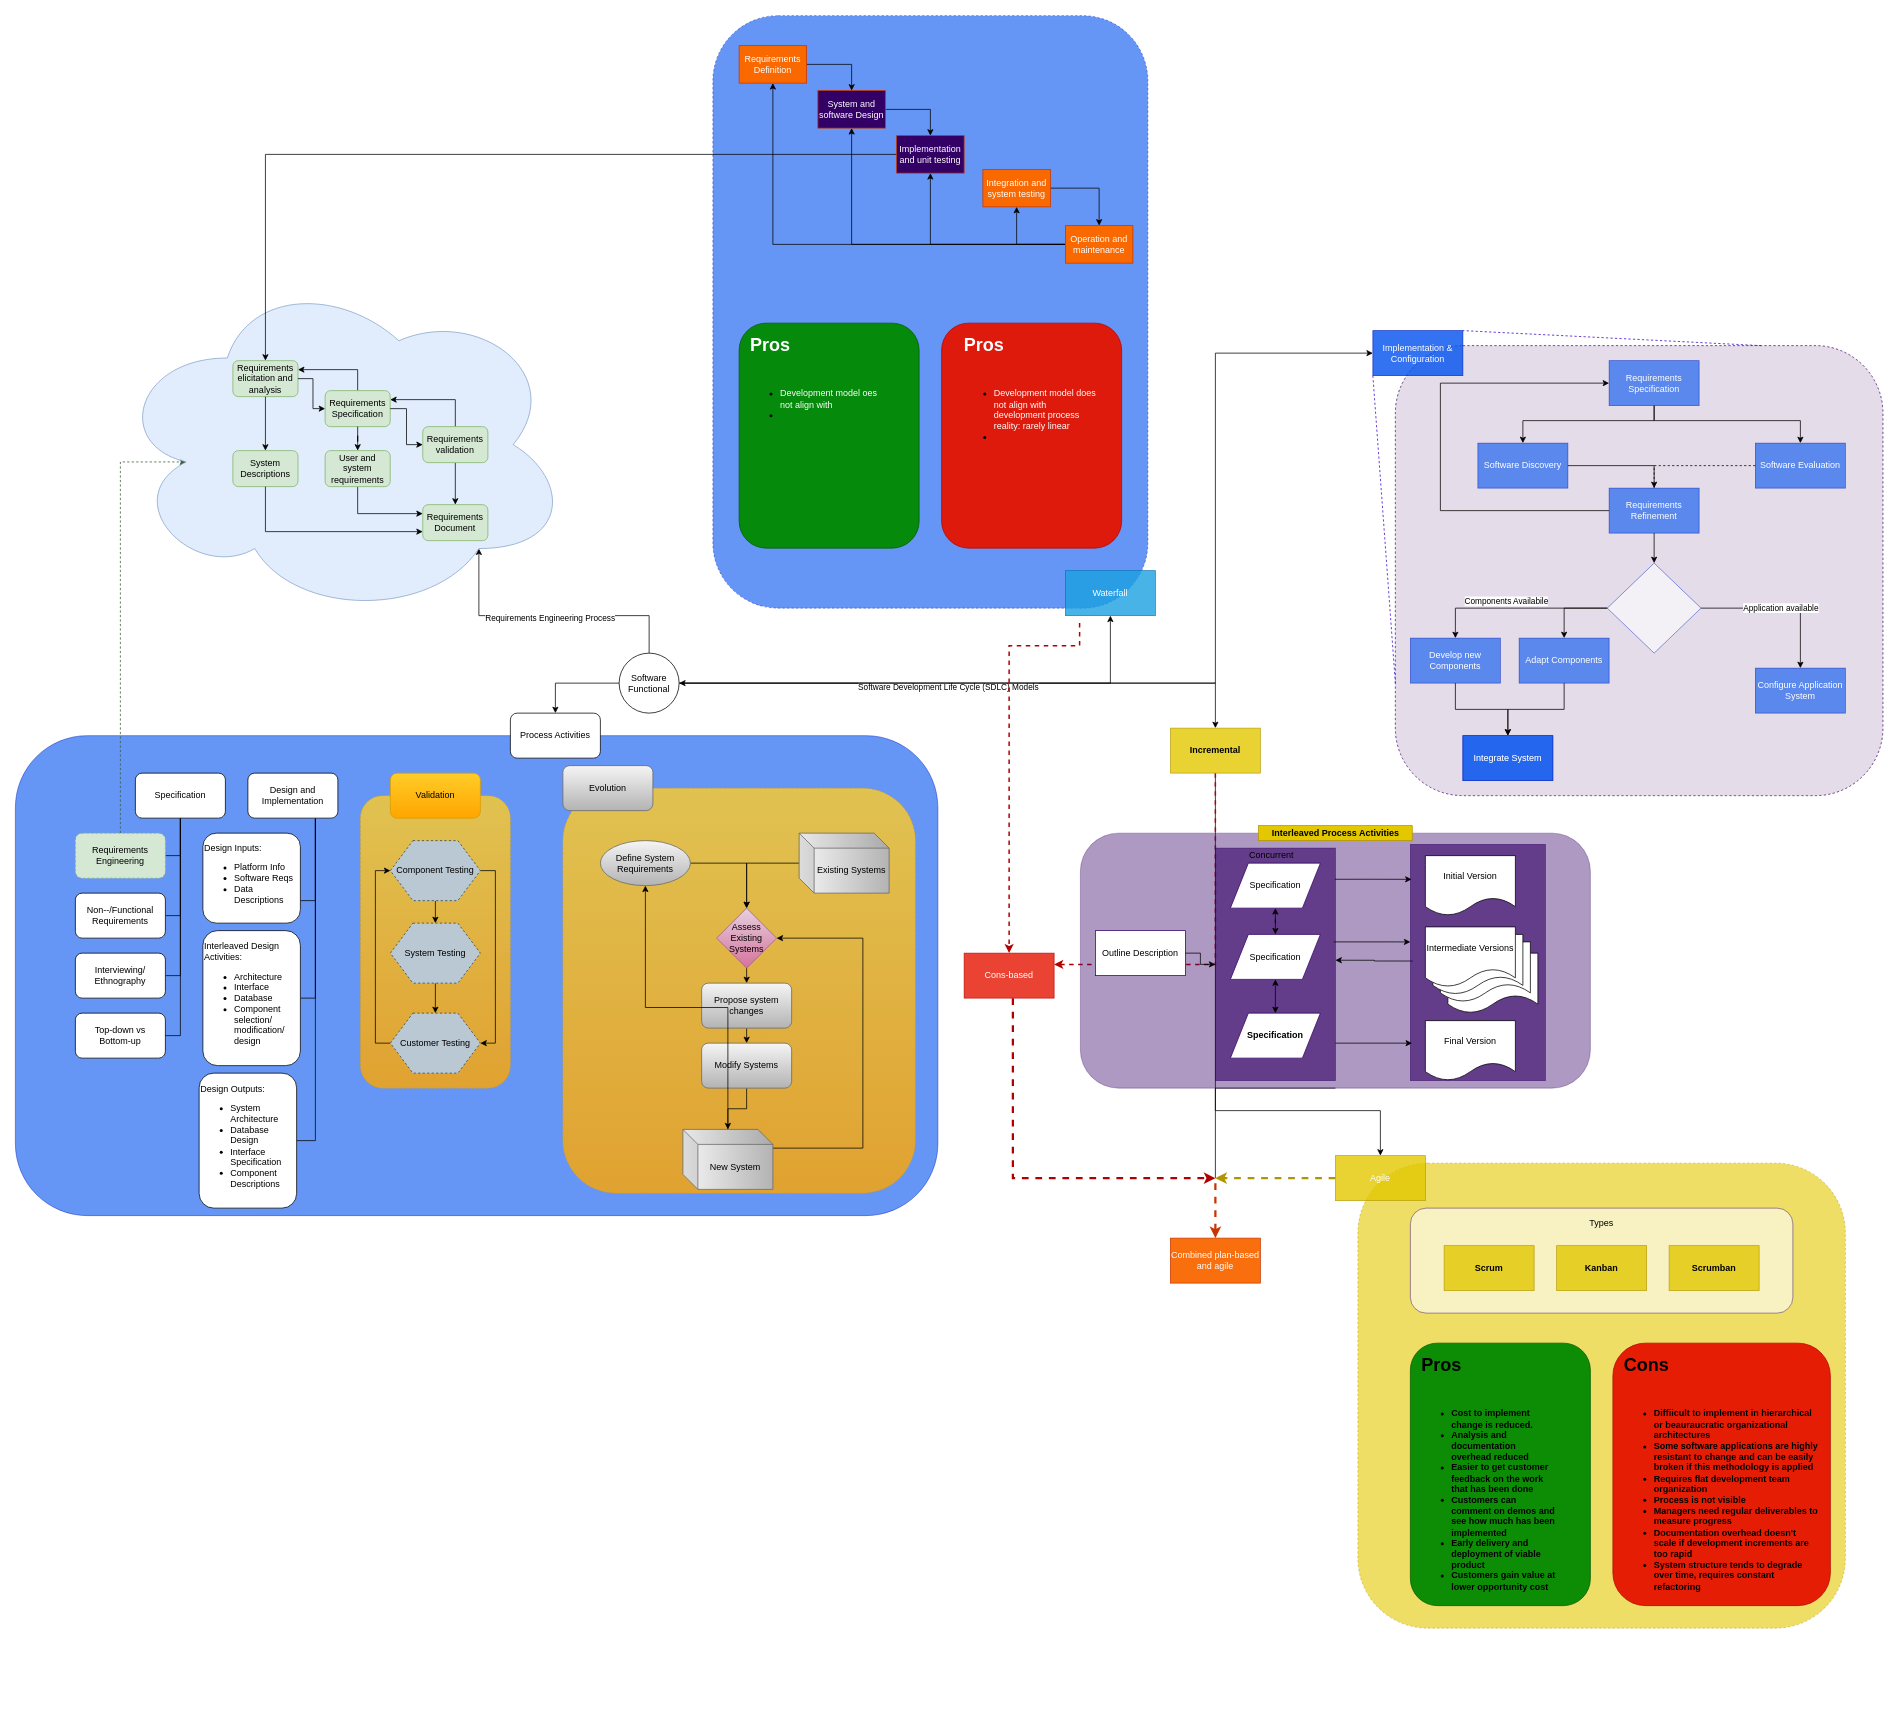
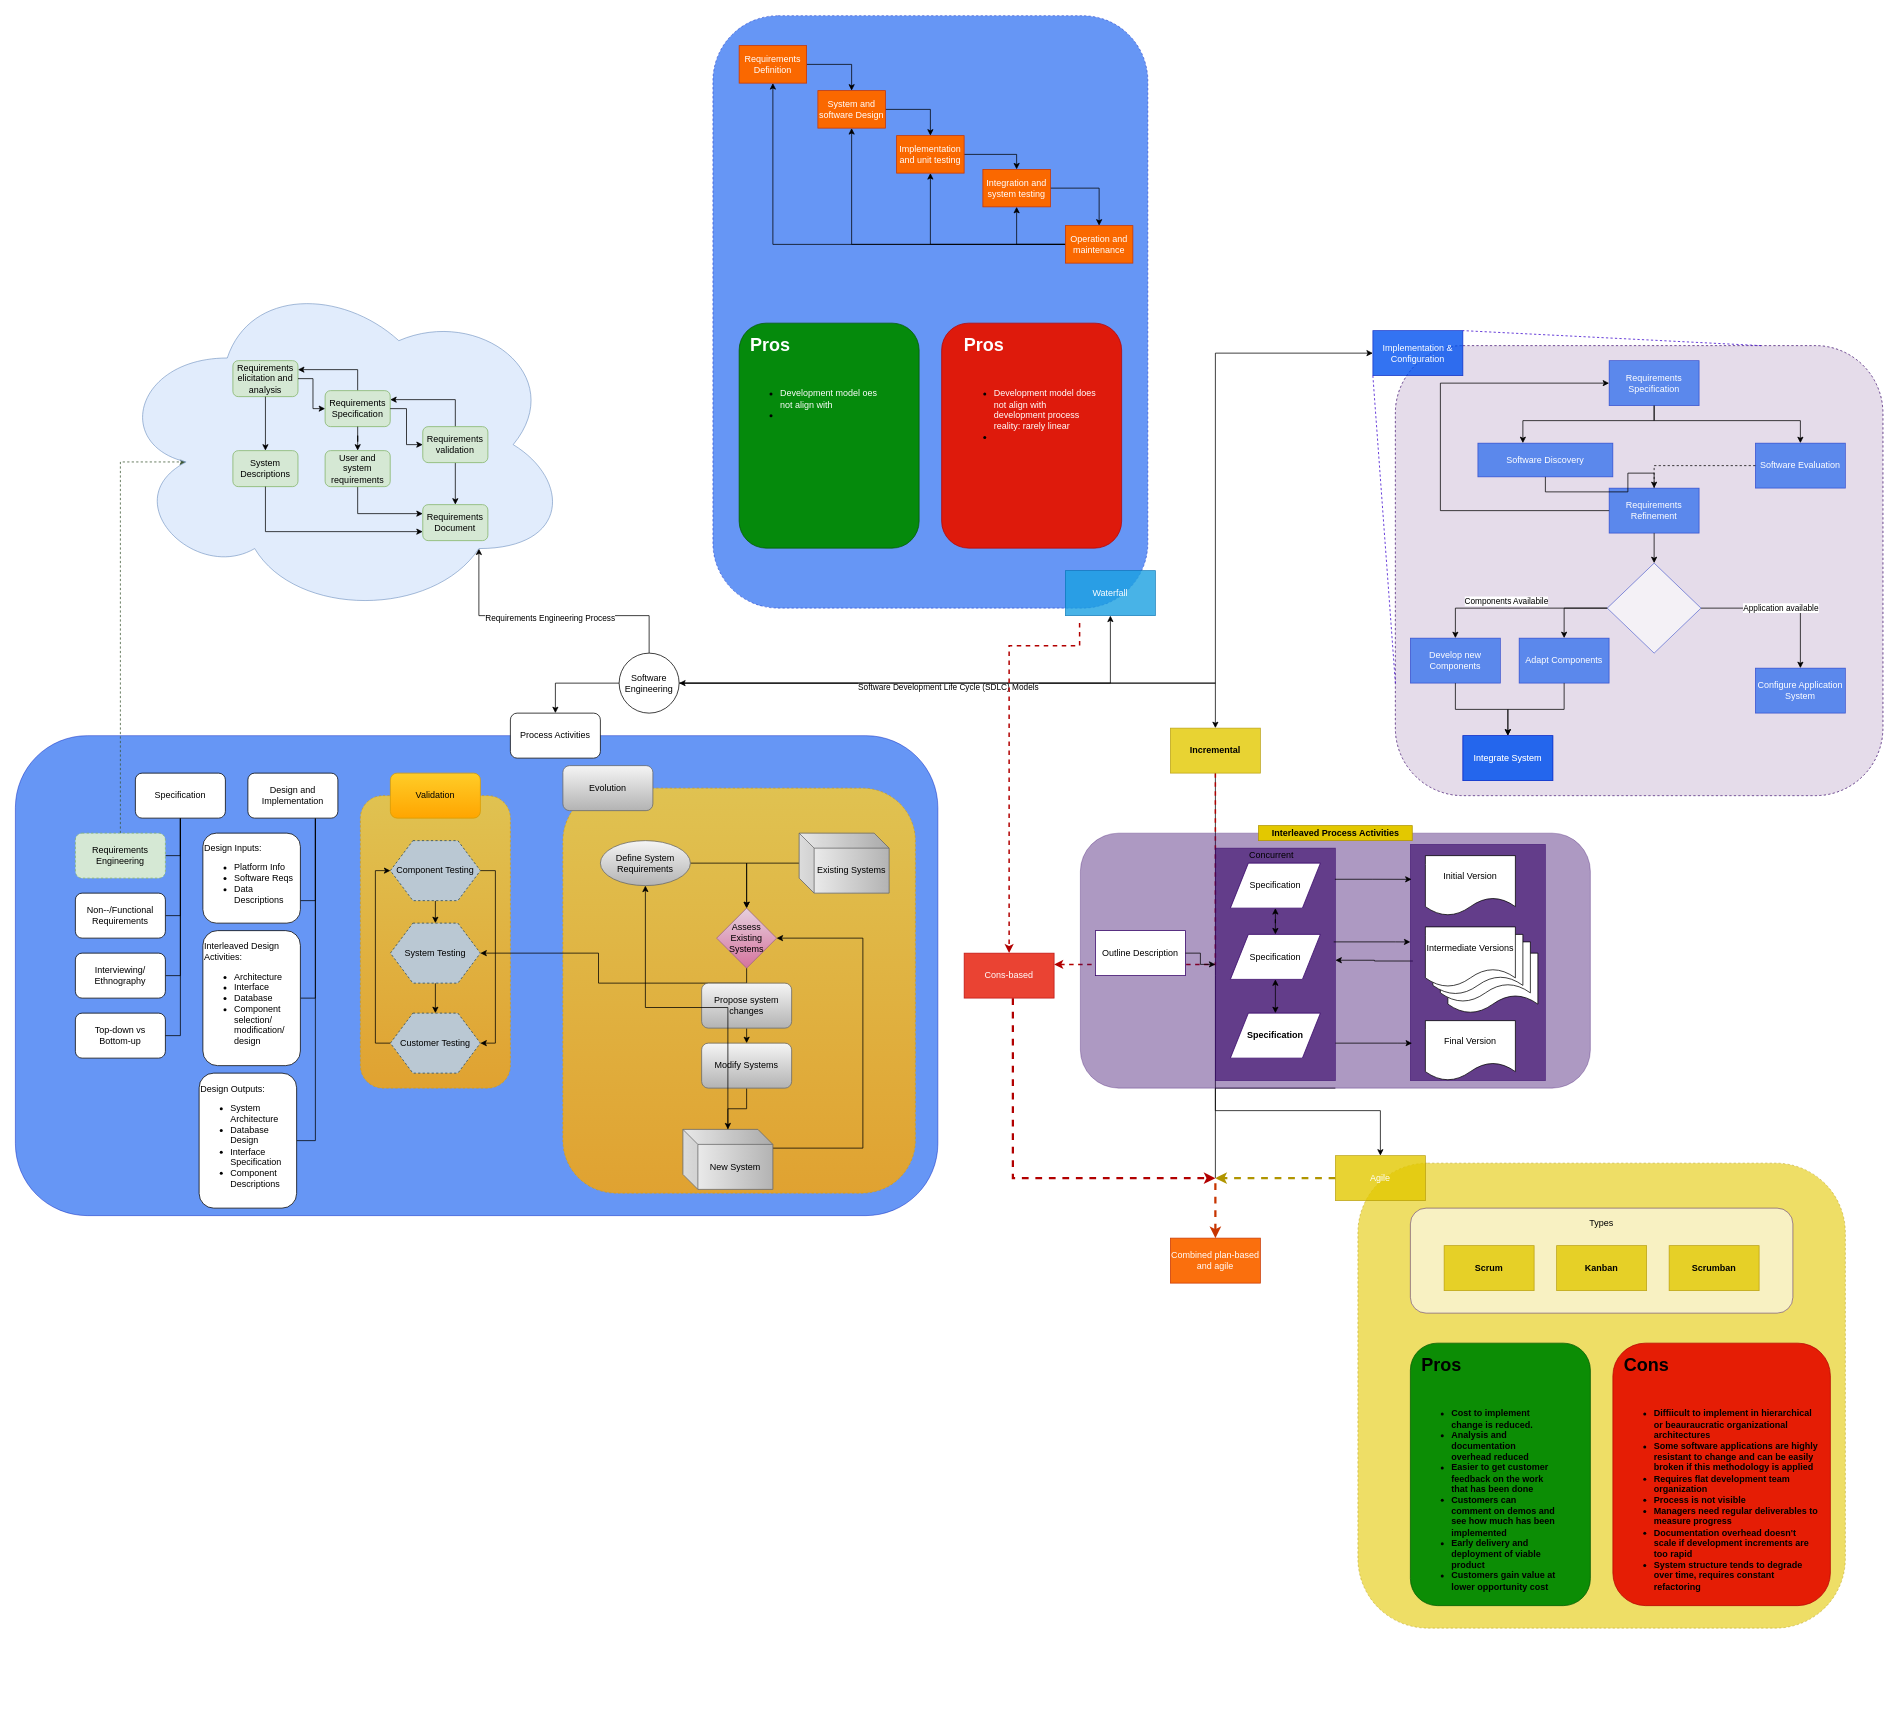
(852, 109) -> (852, 109)
(480, 154) -> (995, 154)
(930, 154) -> (930, 154)
(1523, 465) -> (1545, 460)
(649, 683) -> (649, 683)
(747, 976) -> (536, 953)
